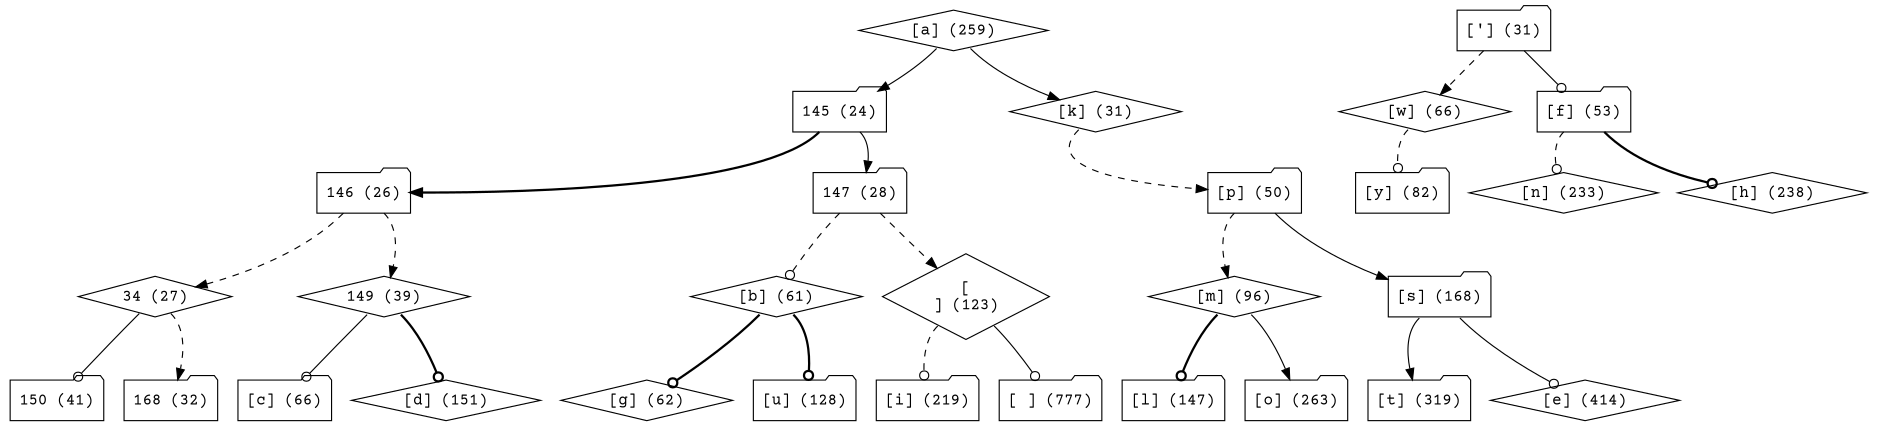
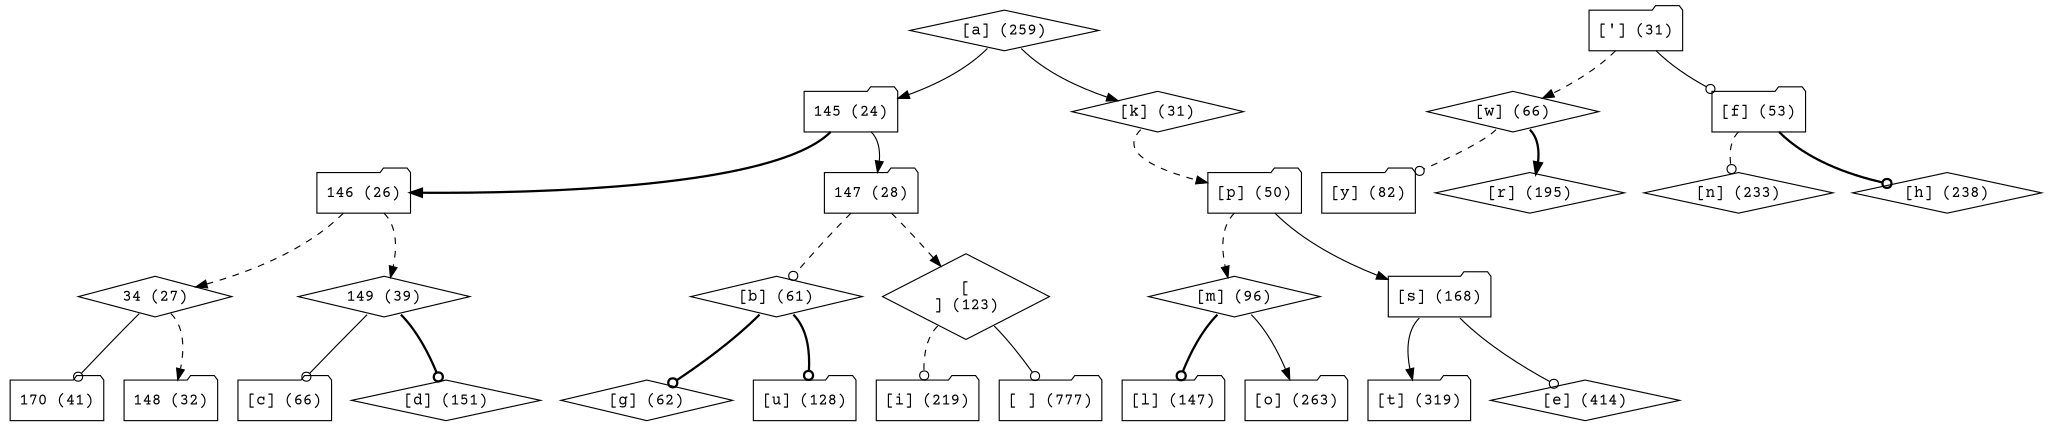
none -> (1530, 193)
(57, 400) -> (57, 400)
(171, 400) -> (171, 400)
